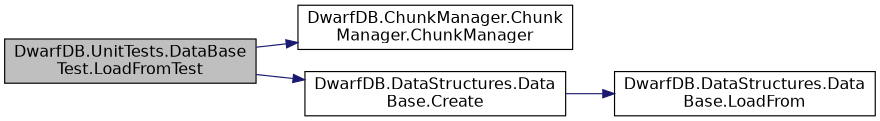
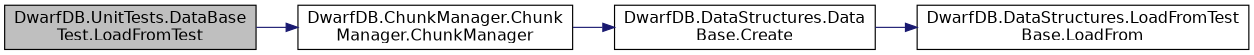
(275, 77) -> (588, 27)
(745, 94) -> (1083, 27)
